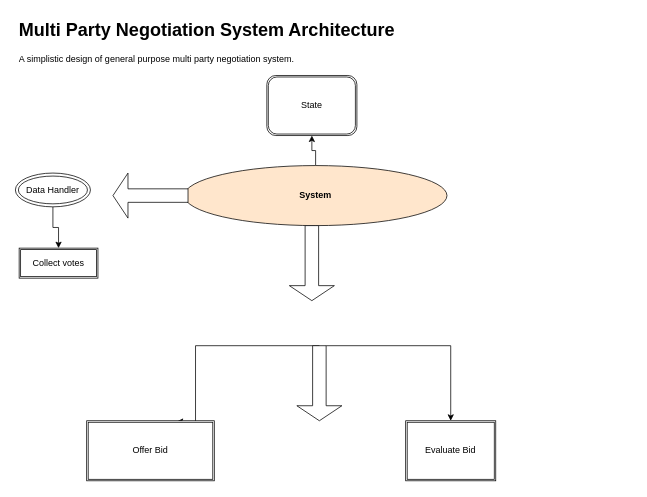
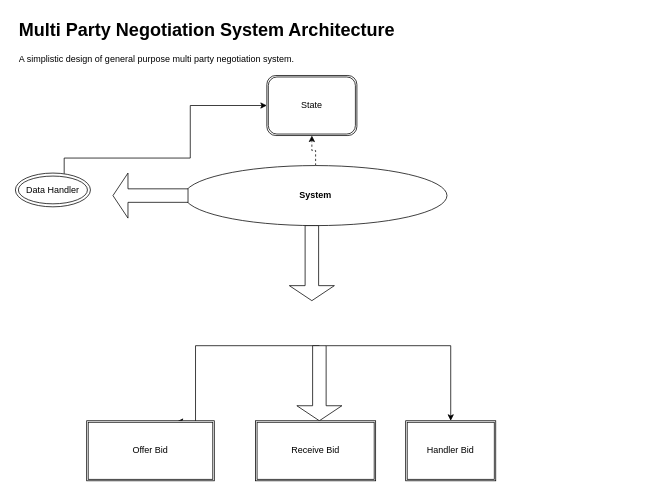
none -> (198, 105)
(315, 151) -> (315, 151)
(315, 195) -> (315, 195)
(59, 231) -> none
(59, 263) -> none
none -> (315, 450)
(450, 450) -> (450, 450)
